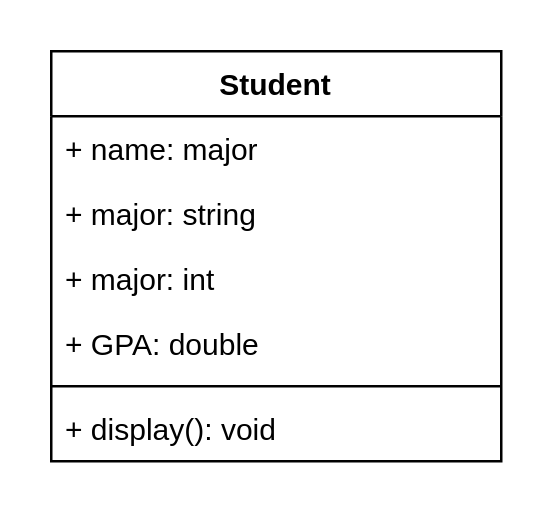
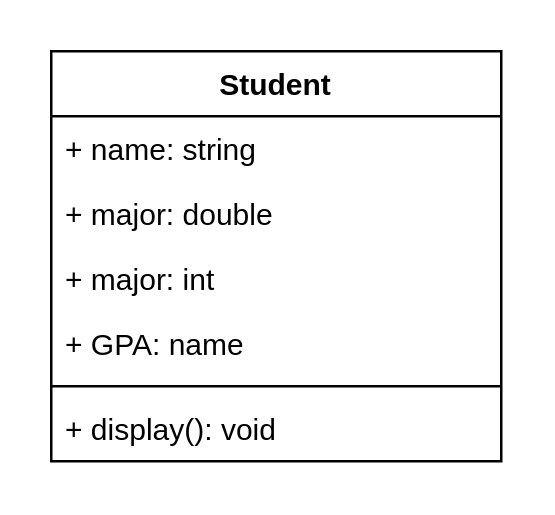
(164, 152) -> (168, 152)
(177, 217) -> (177, 217)
(160, 347) -> (147, 347)
